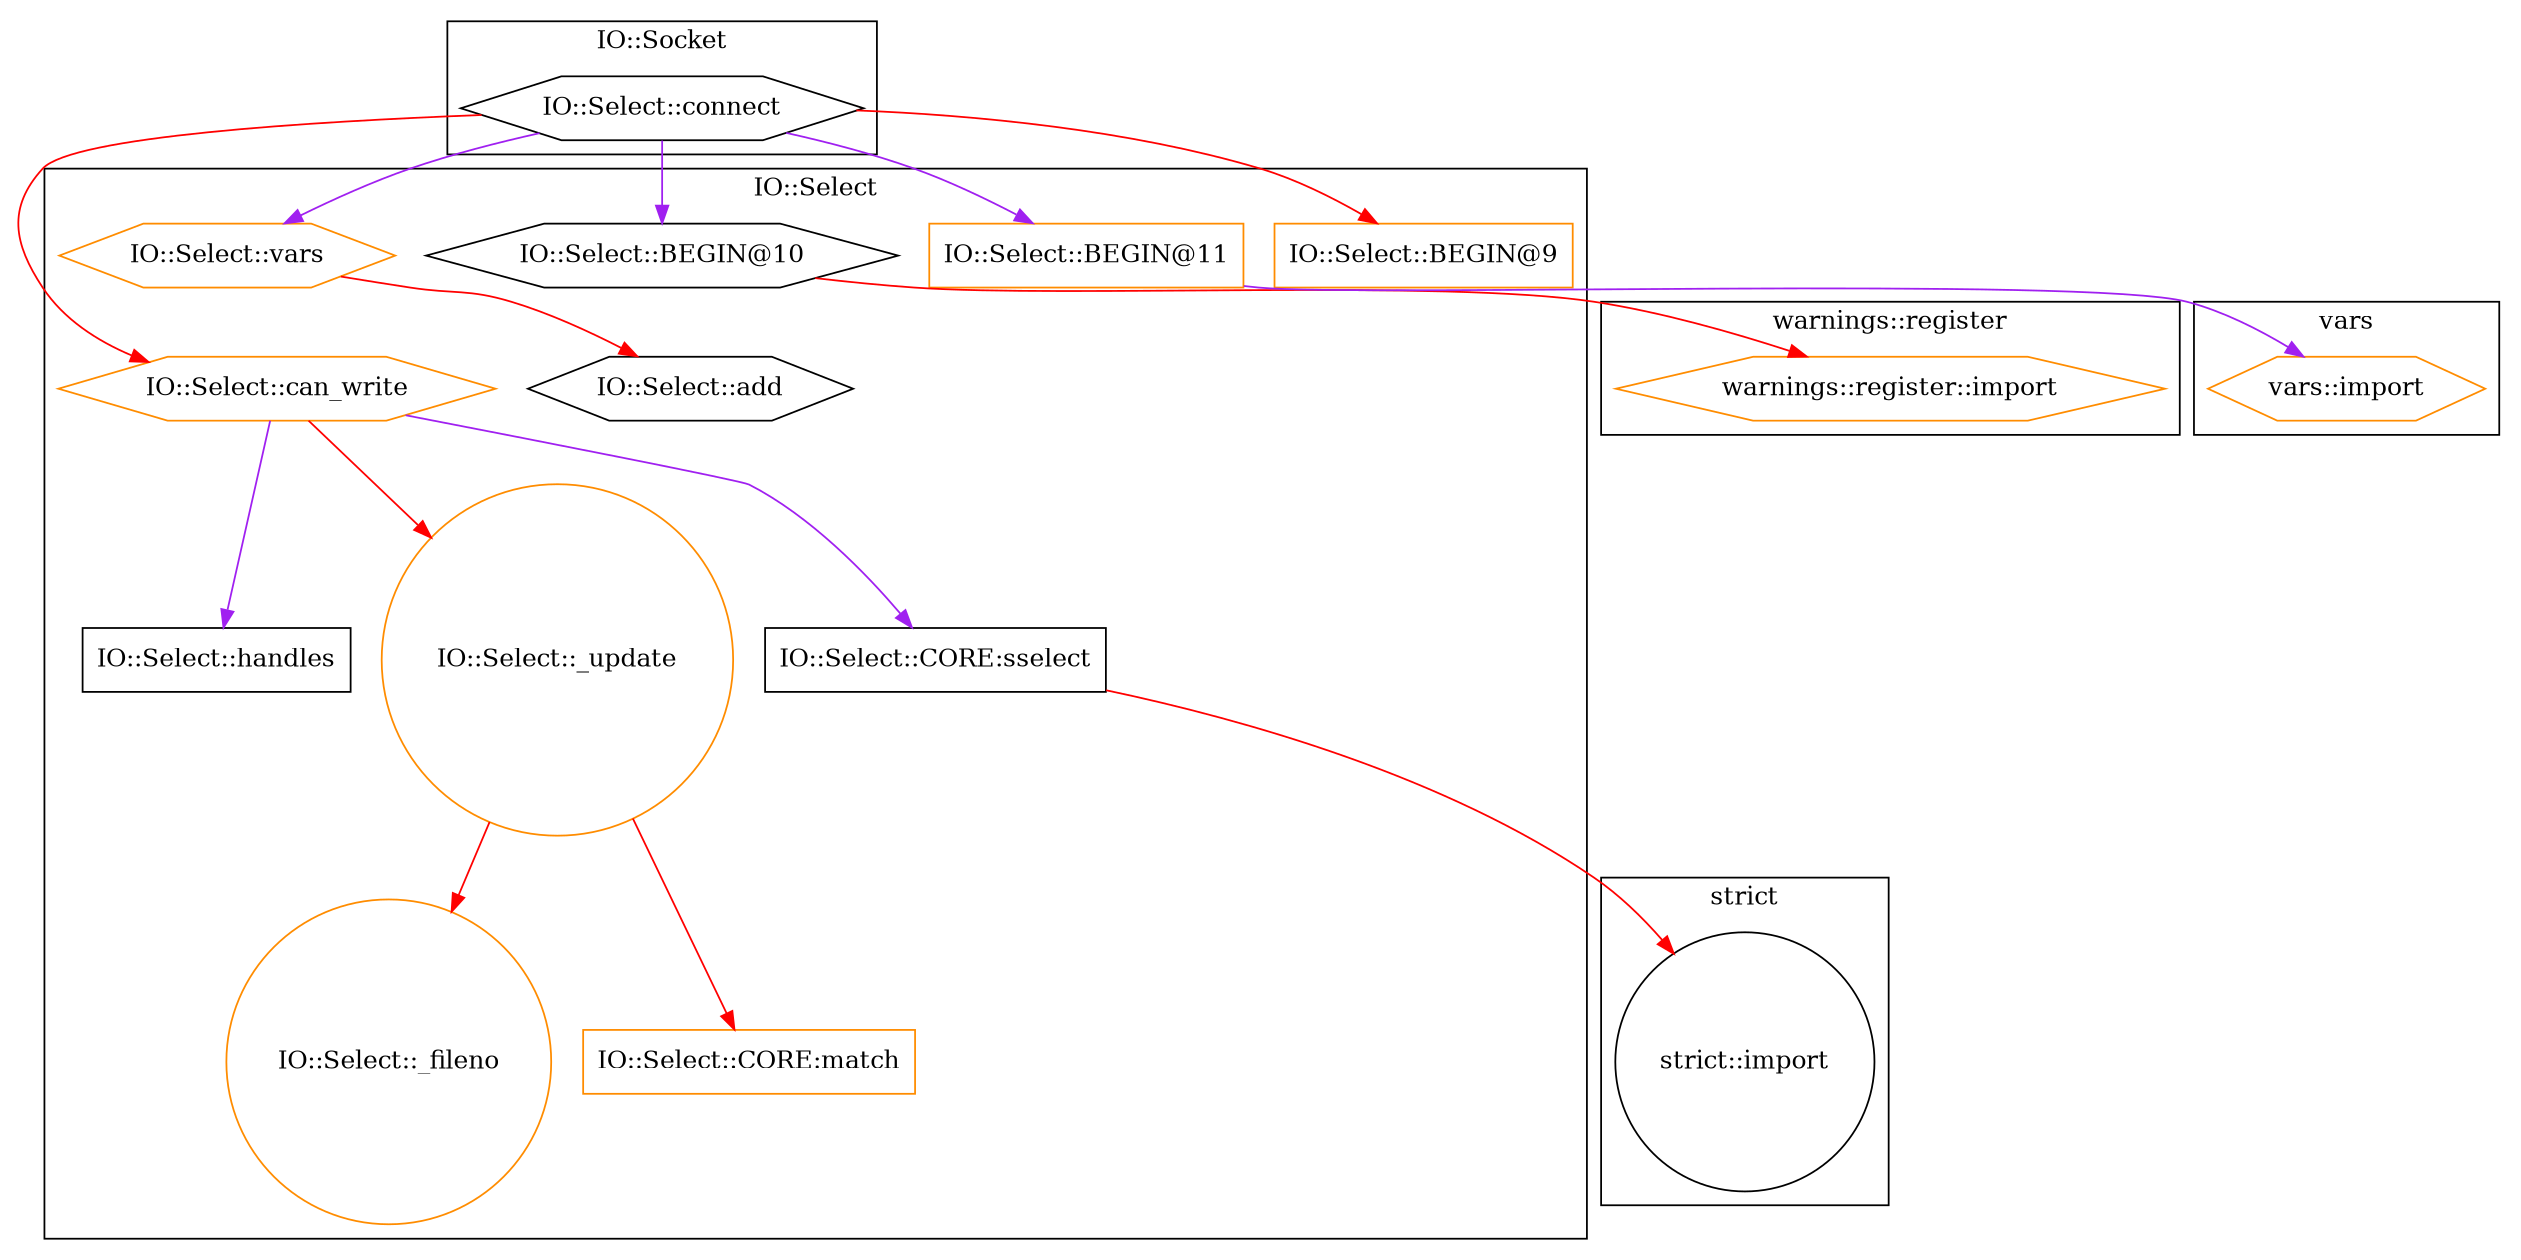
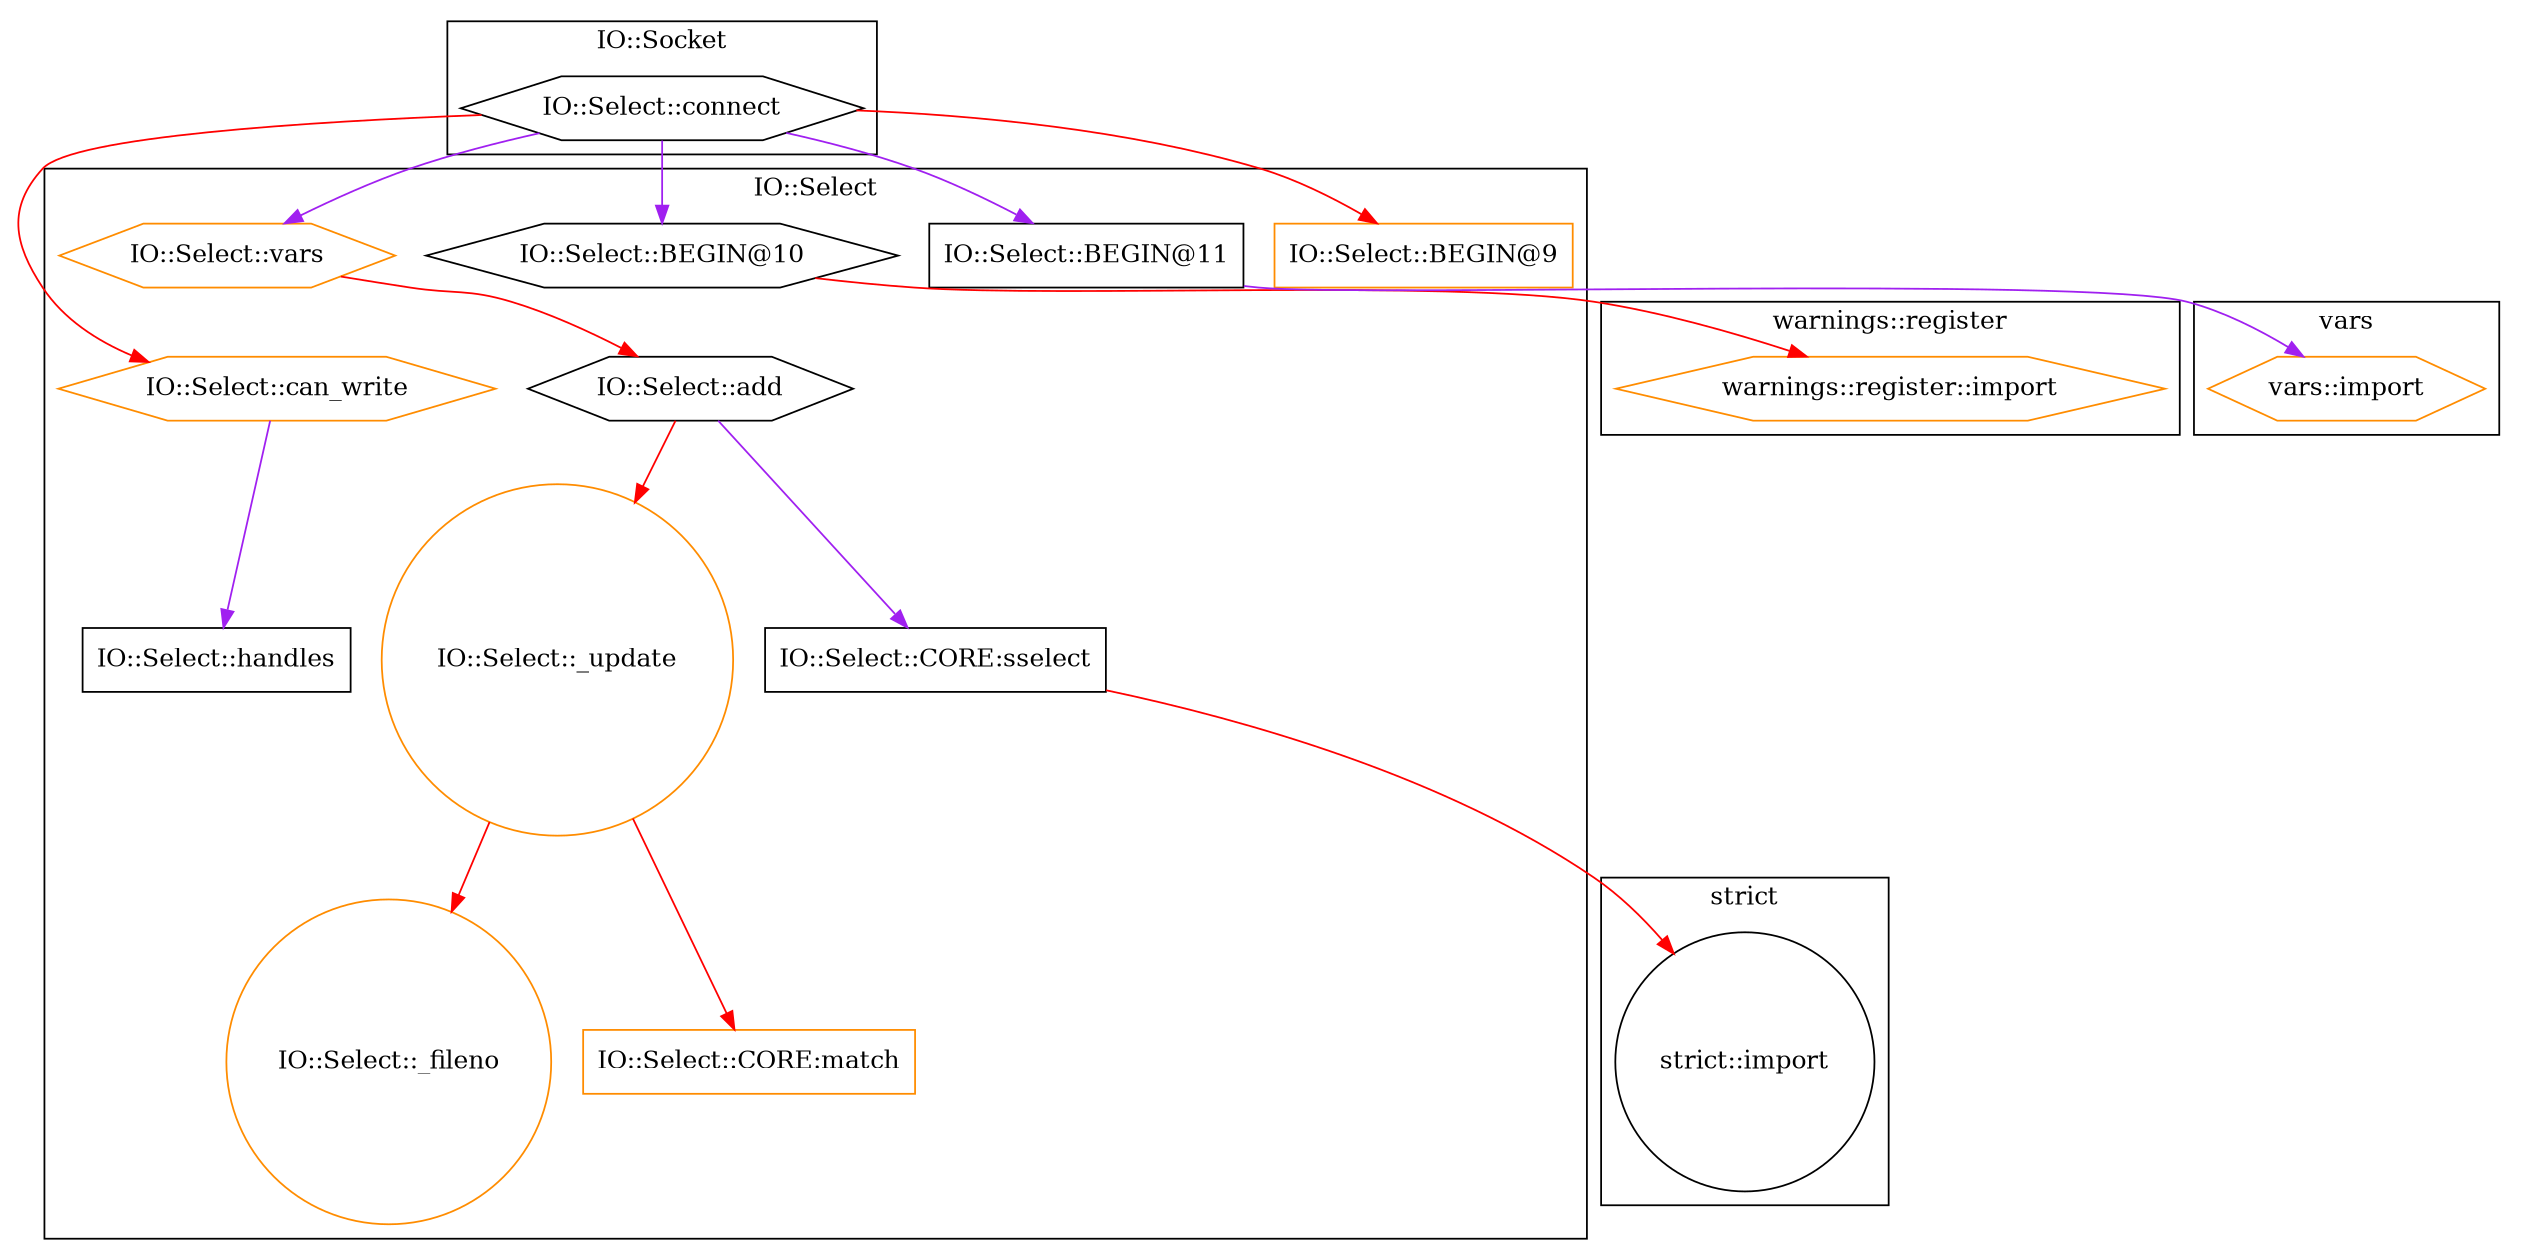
(1086, 256) -> (1086, 256)
(676, 468) -> (807, 517)
(363, 473) -> (659, 454)
